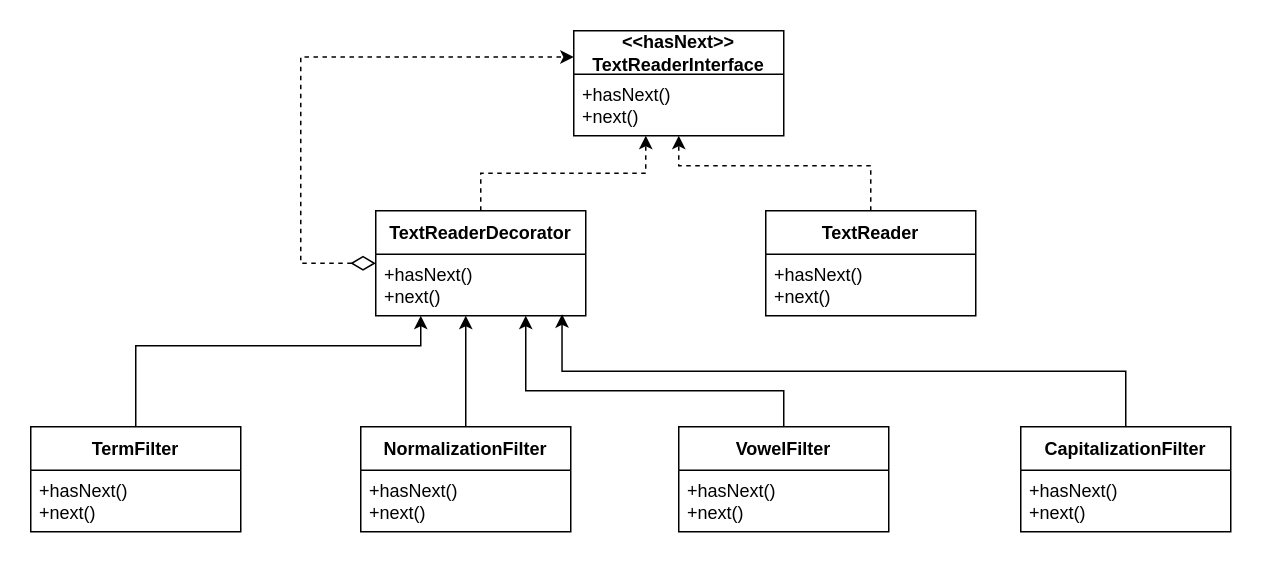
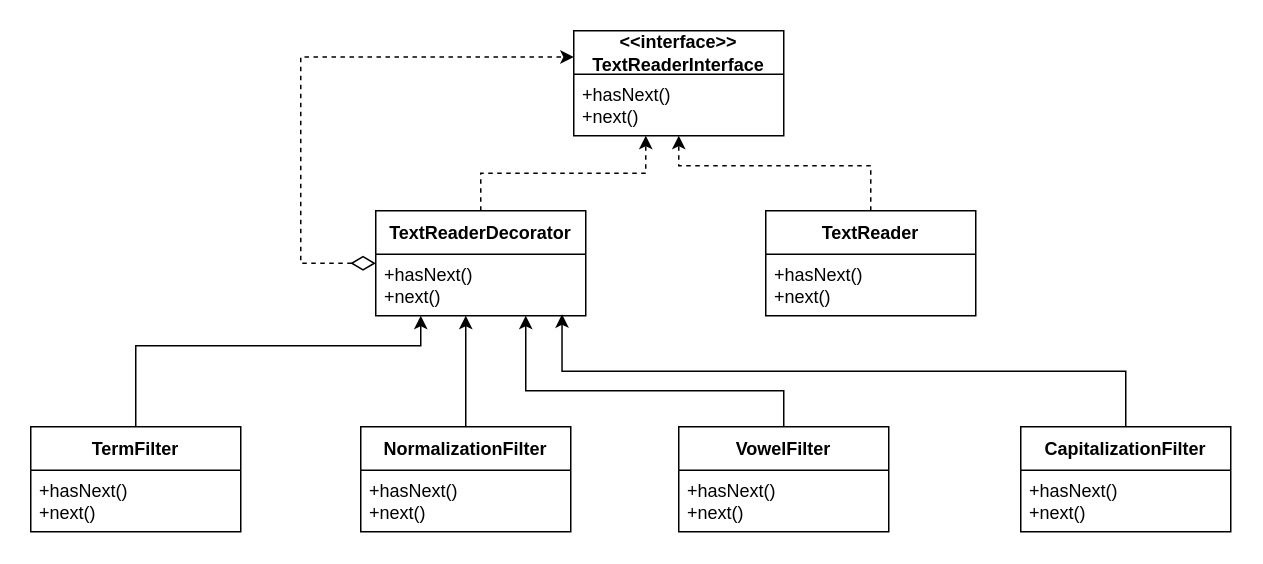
(679, 53) -> (679, 53)
